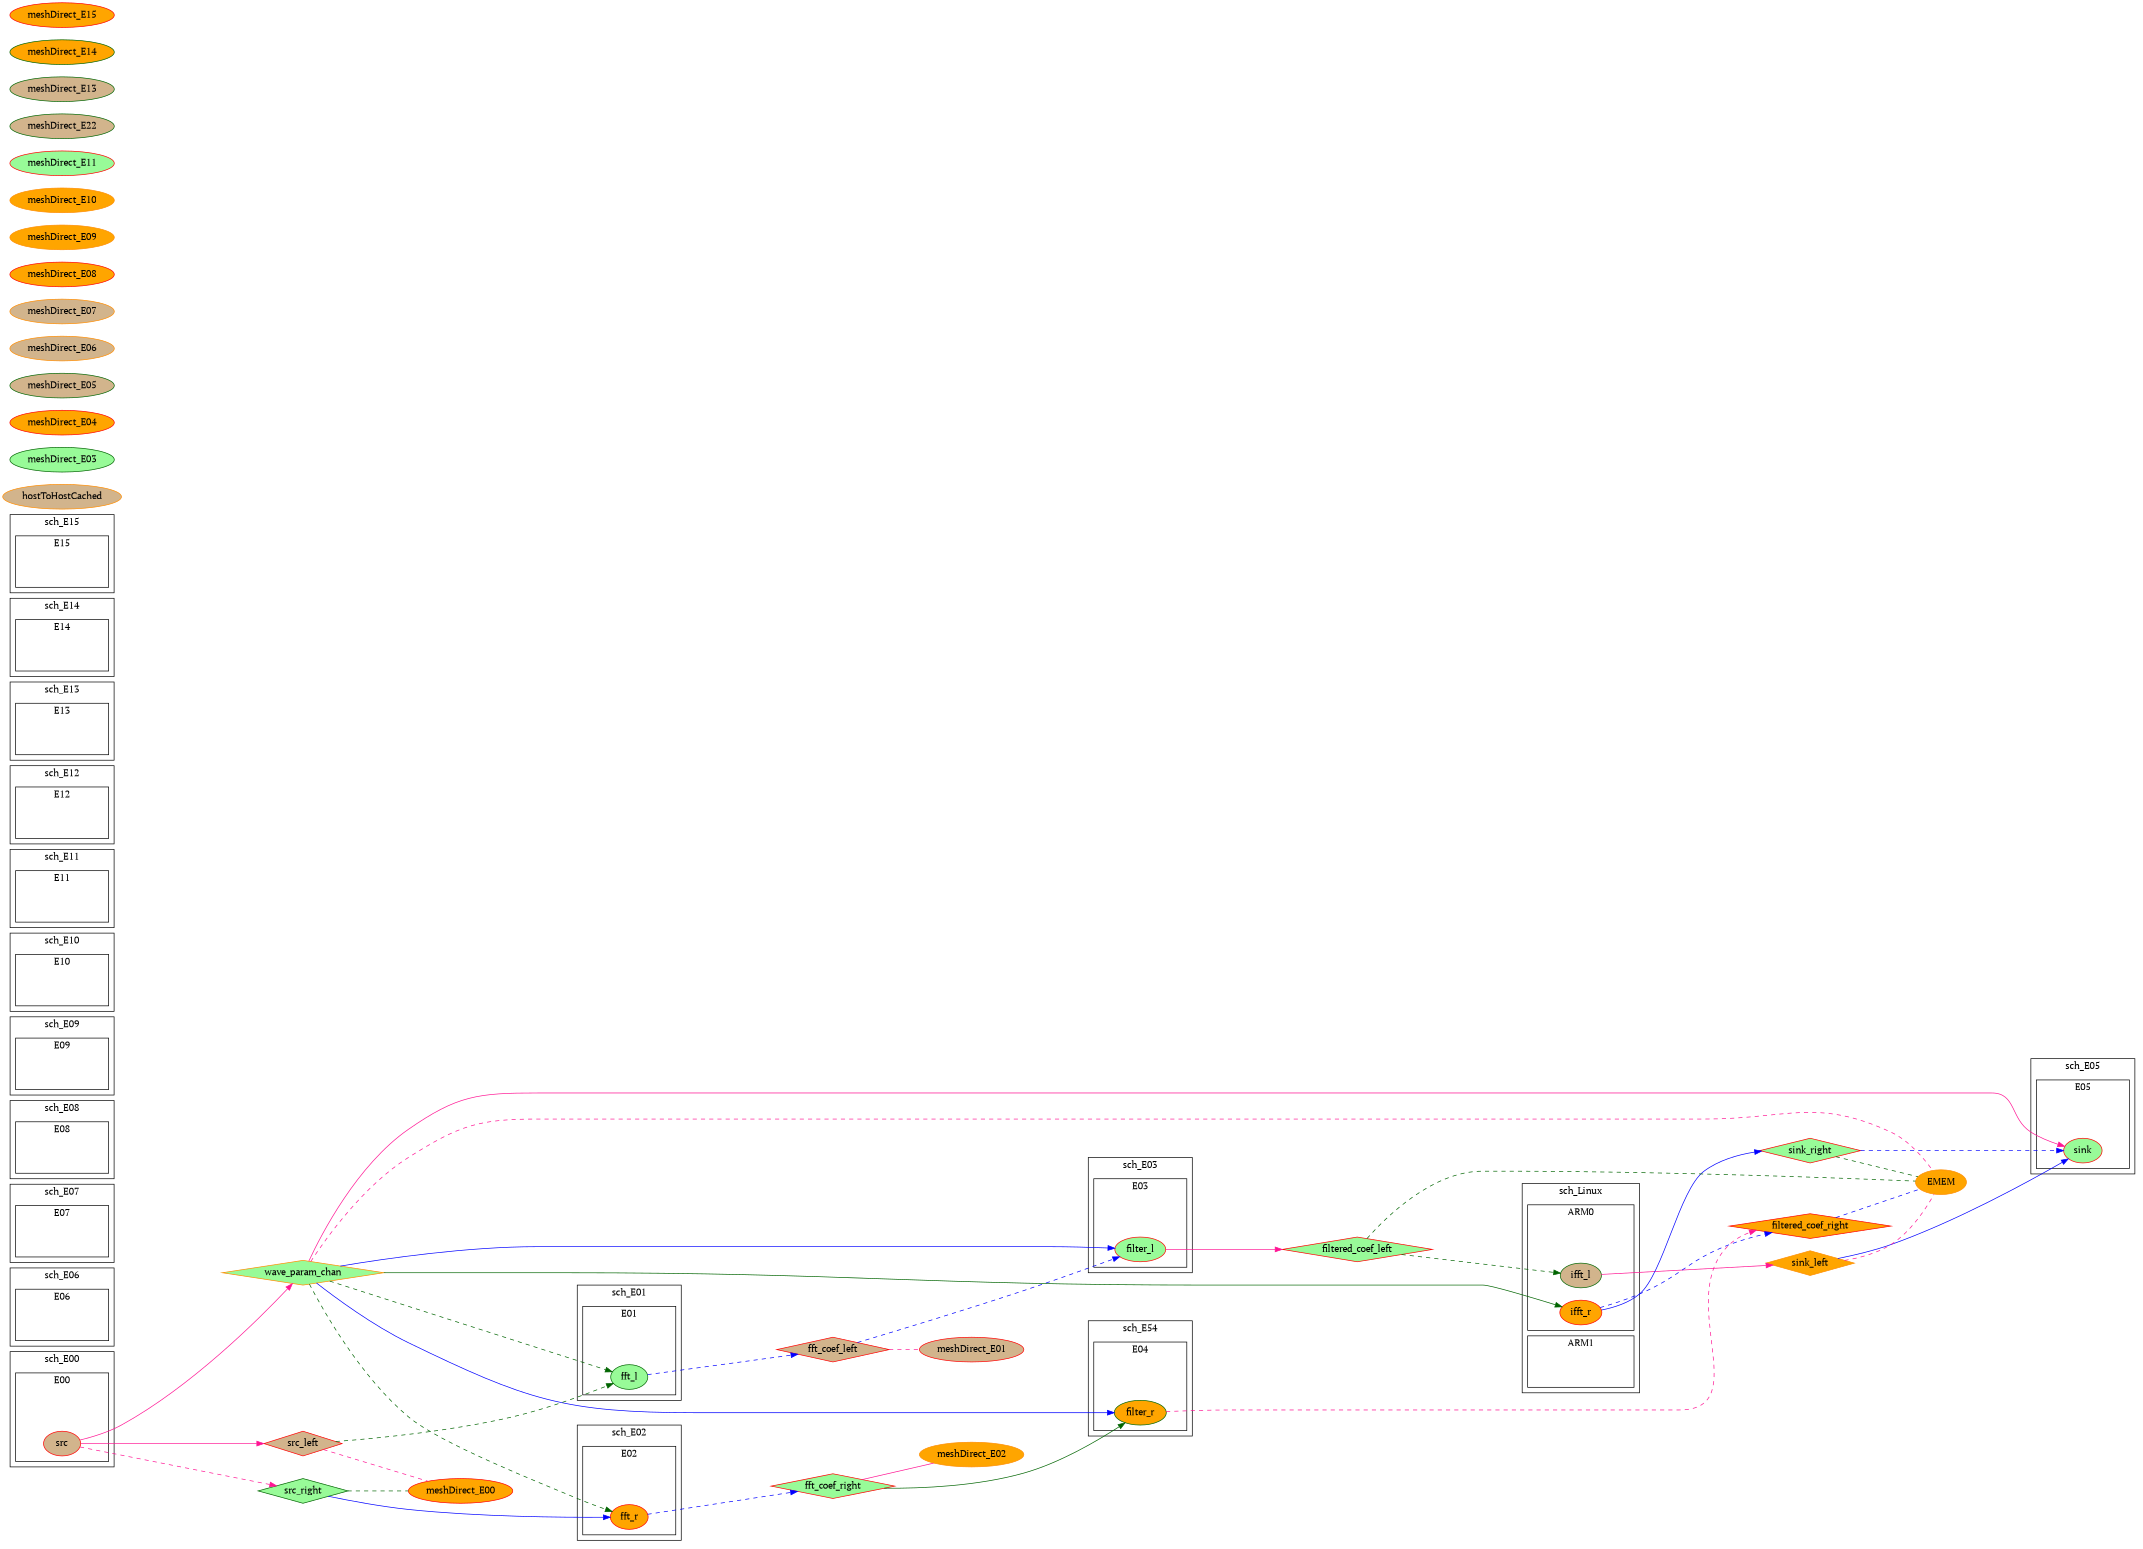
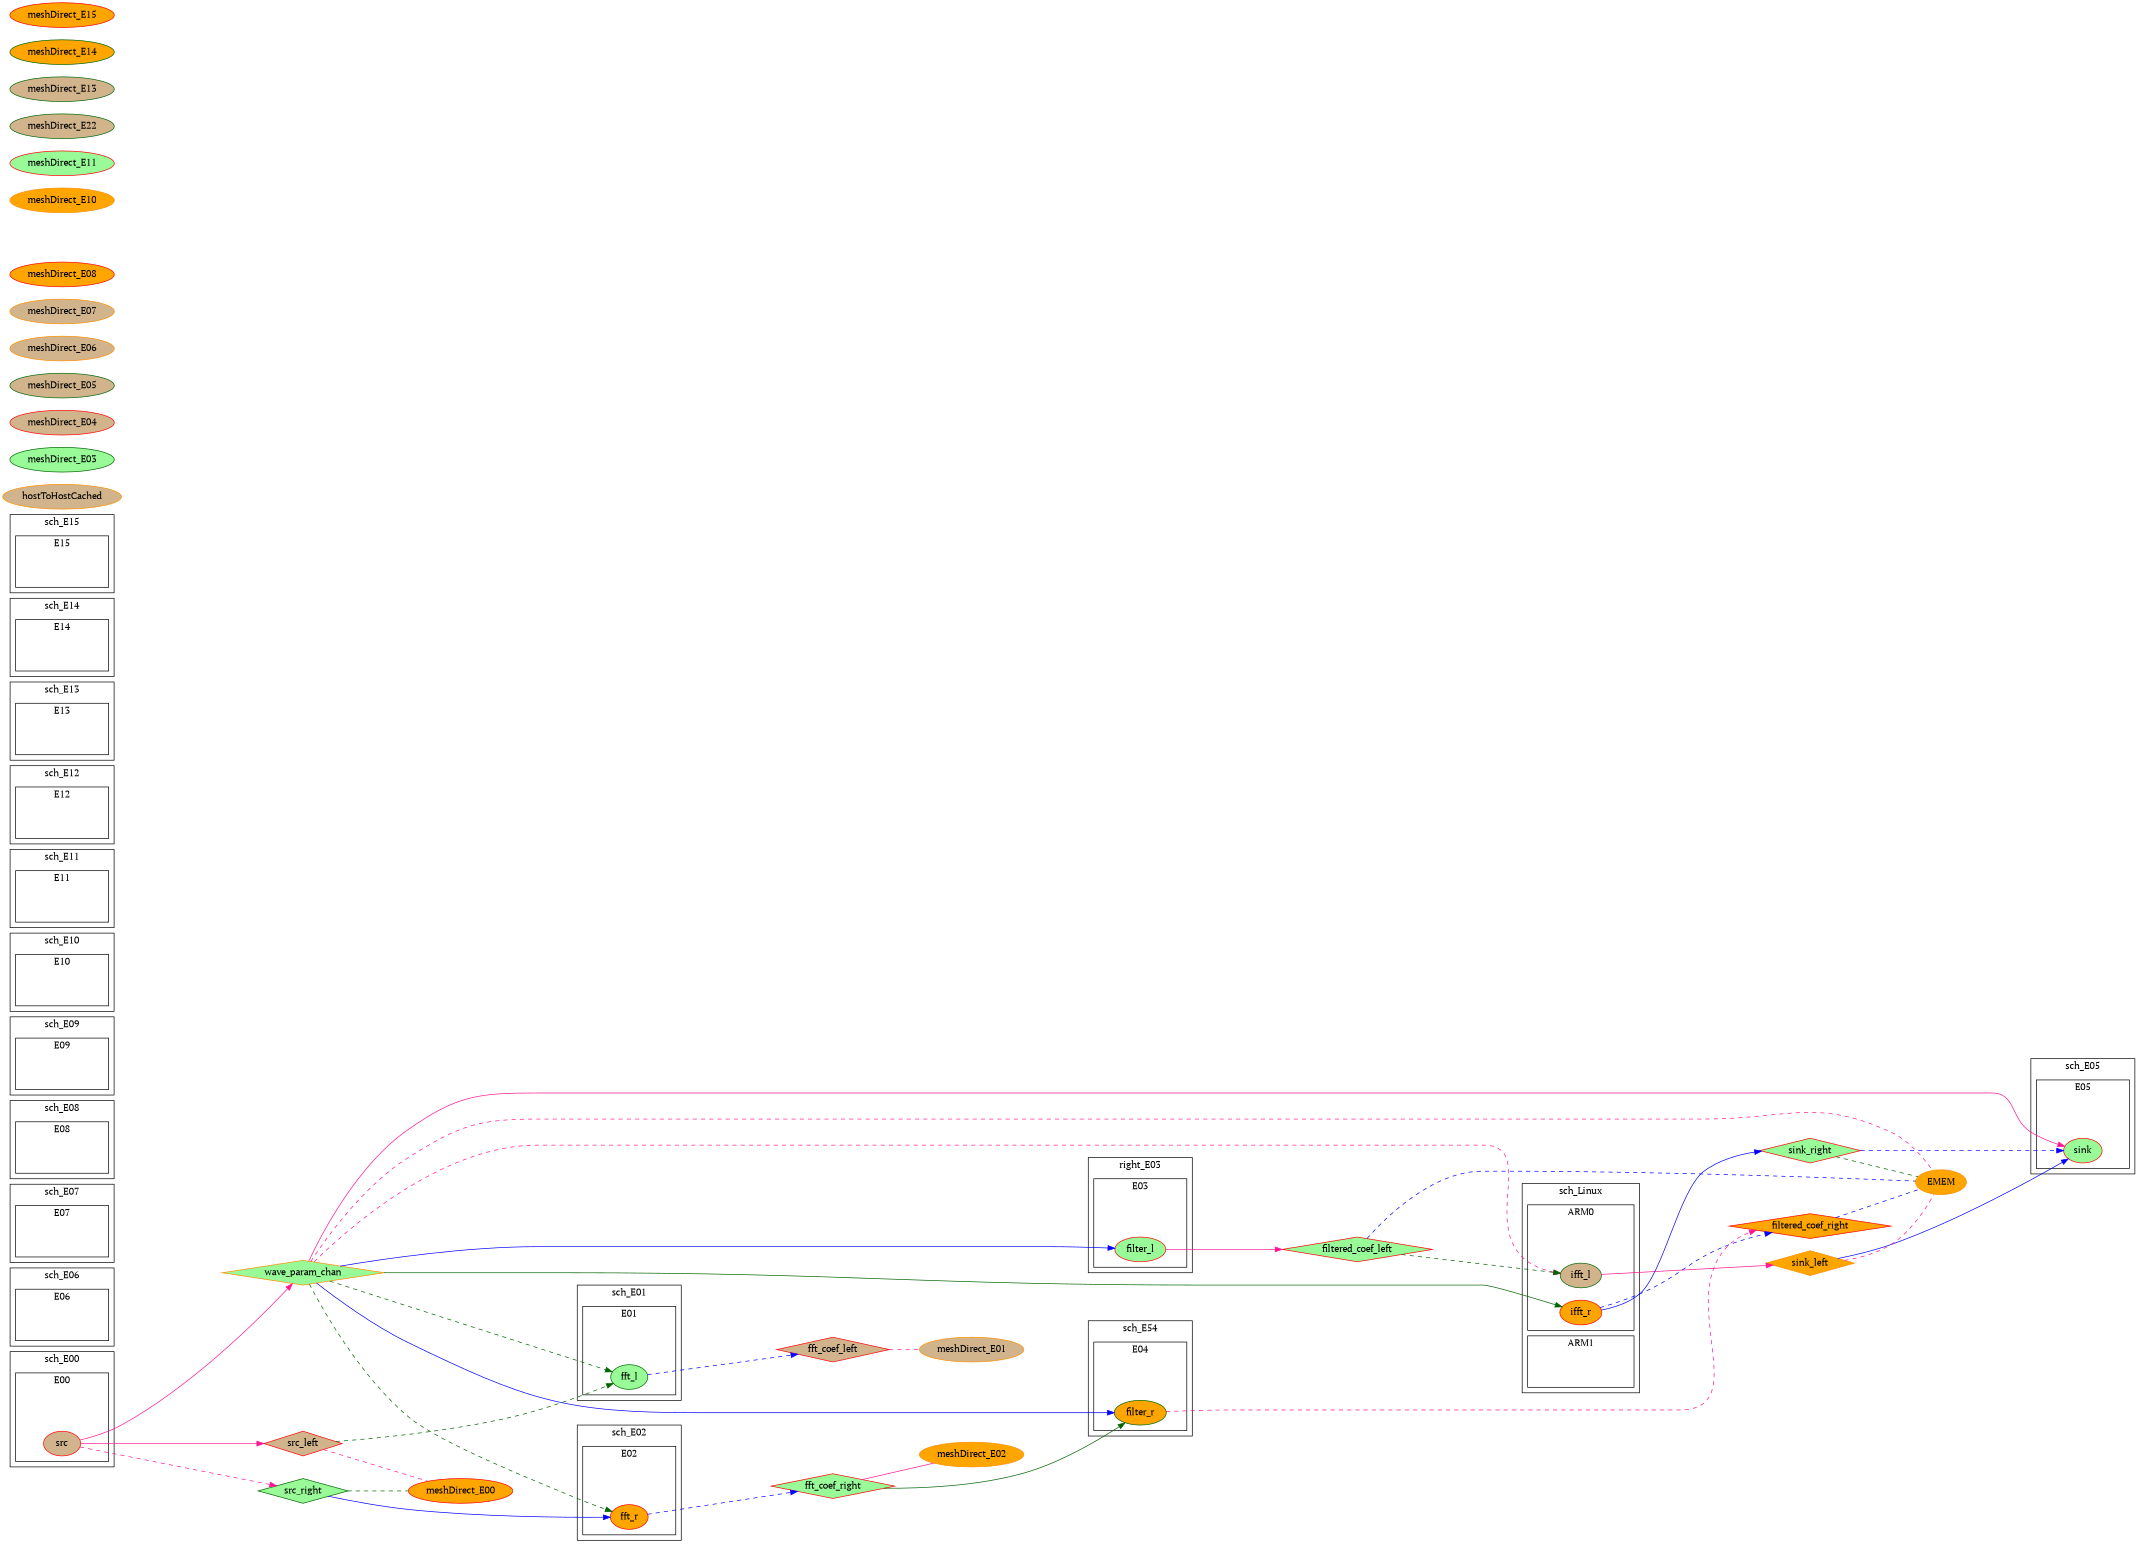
(62, 237) -> none
(62, 423) -> (62, 423)
none -> (965, 1145)
(1140, 1165) -> (1140, 1165)
(1630, 1172) -> (1630, 1172)
(986, 1303) -> none
(972, 1350) -> (972, 1350)
